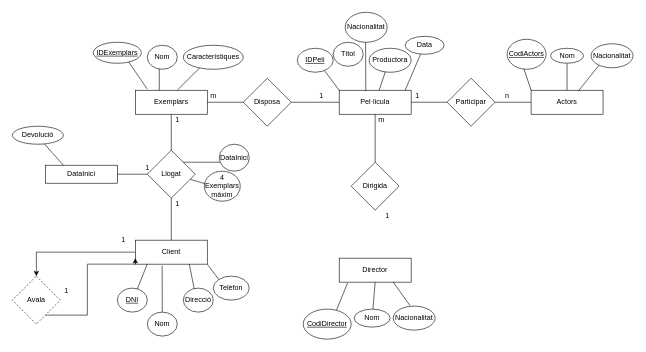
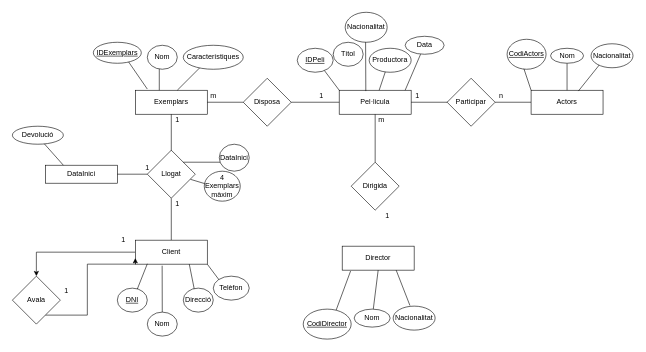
(507, 96) -> (501, 96)
(375, 270) -> (378, 258)
(36, 300) -> (36, 300)
